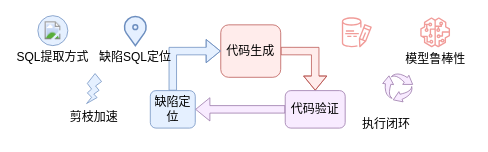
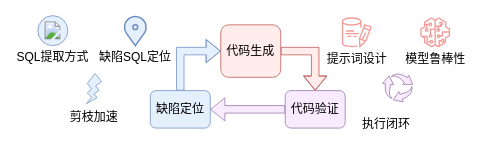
none -> (357, 58)
(173, 109) -> (180, 109)
